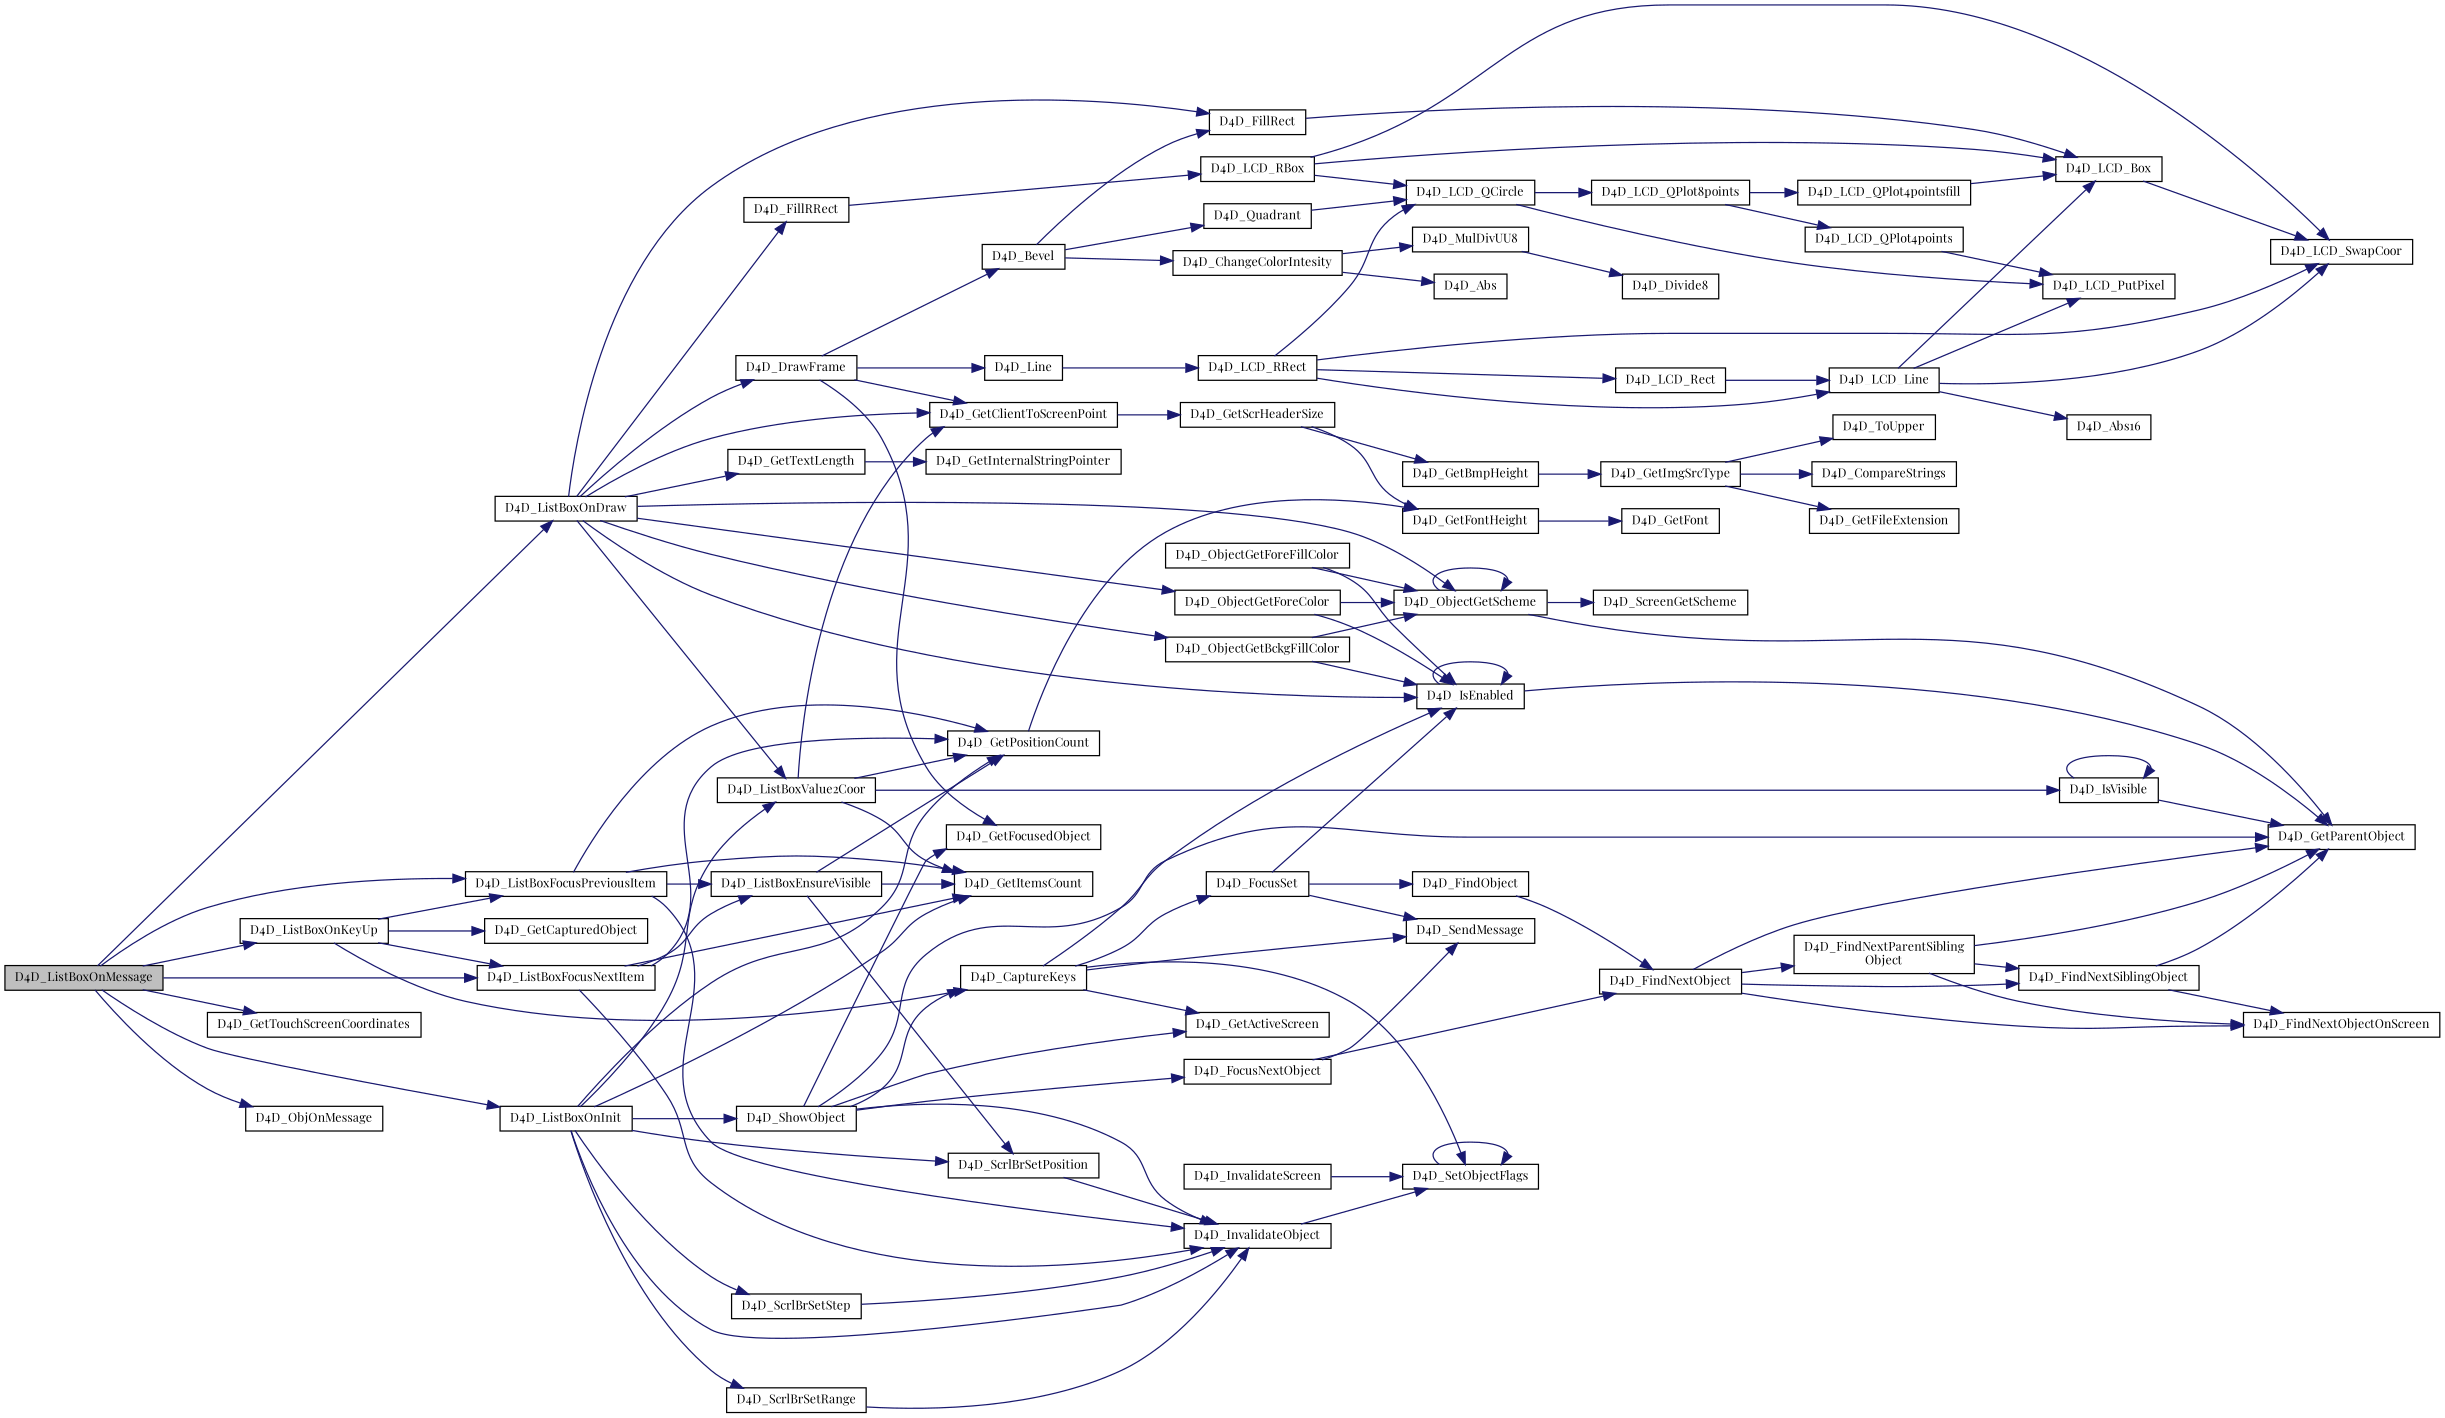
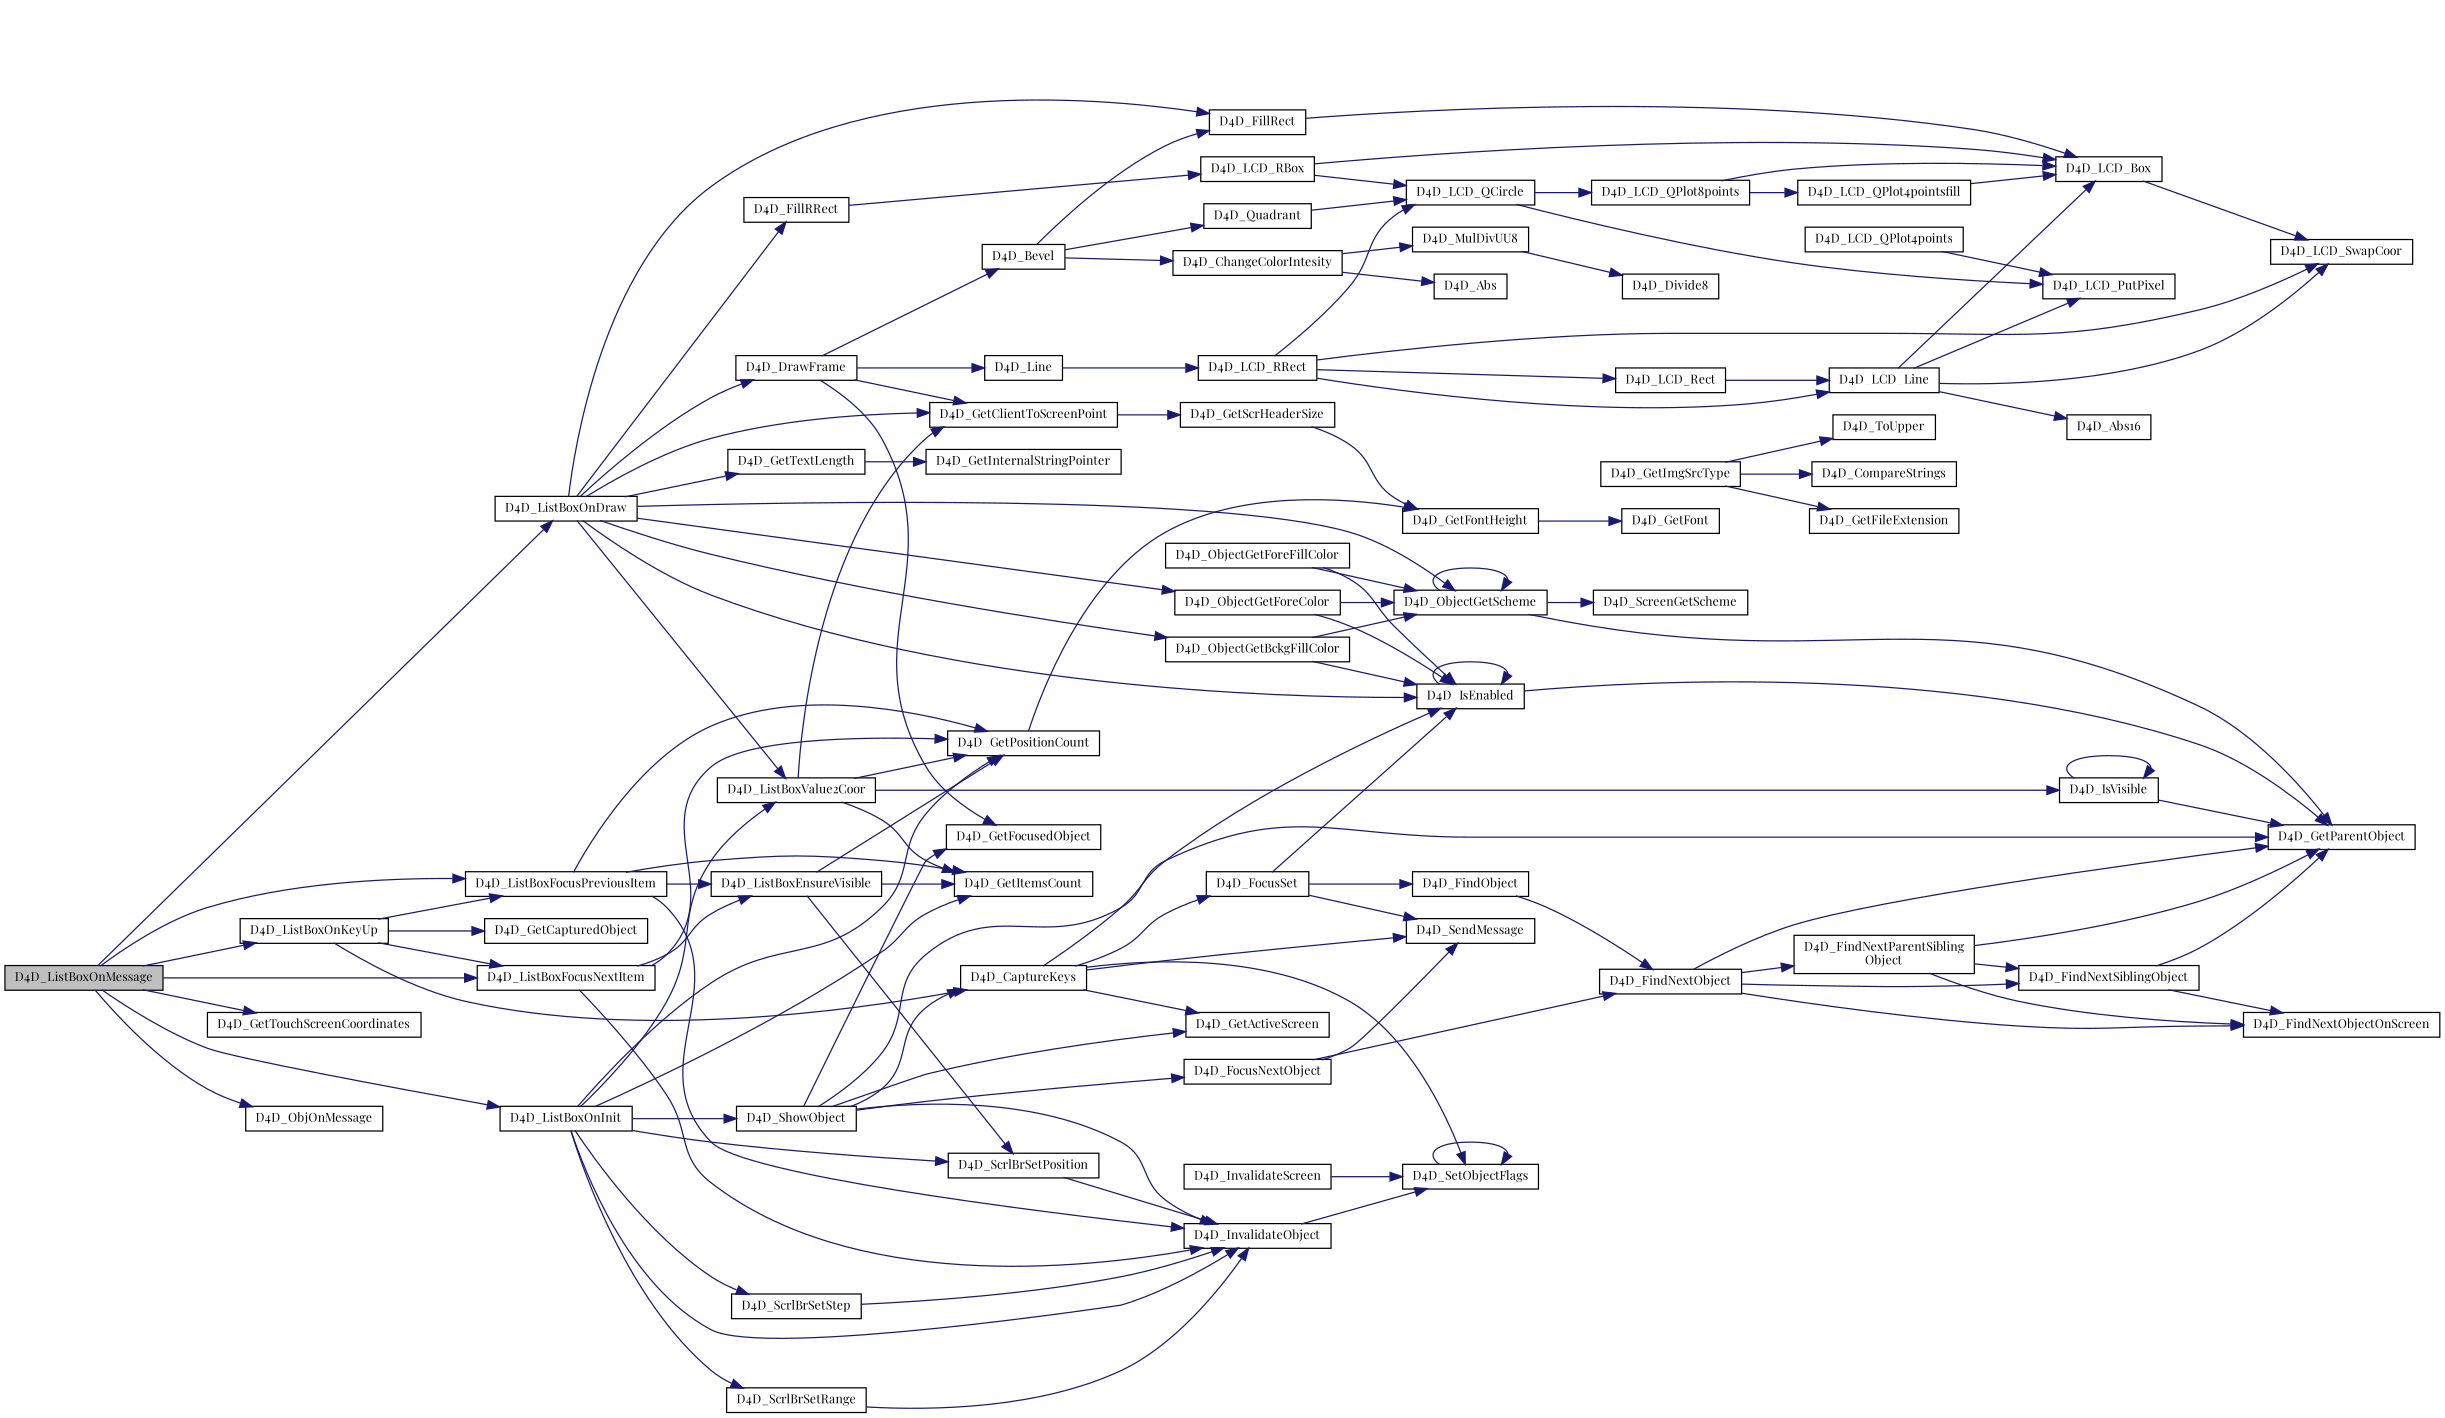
(1830, 5) -> none
(1771, 215) -> (1882, 164)
(1471, 474) -> none
(789, 932) -> none
